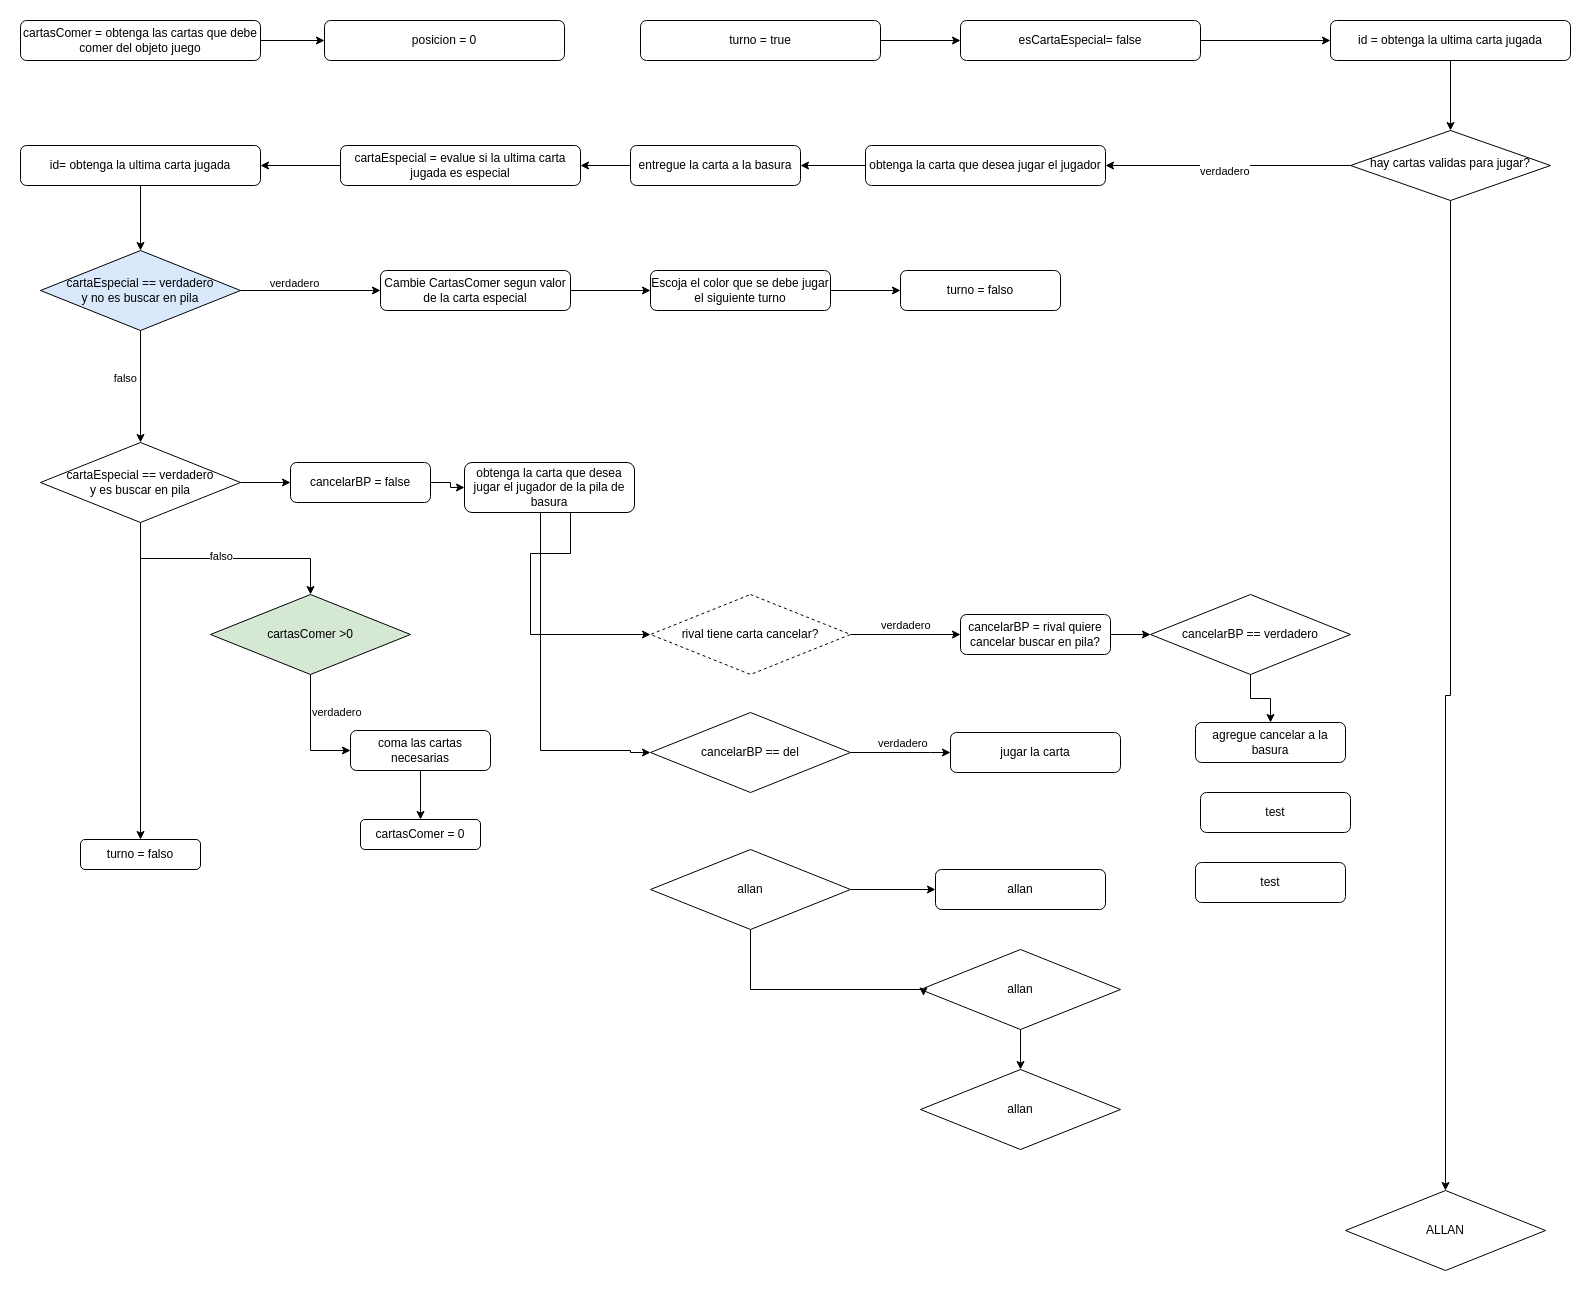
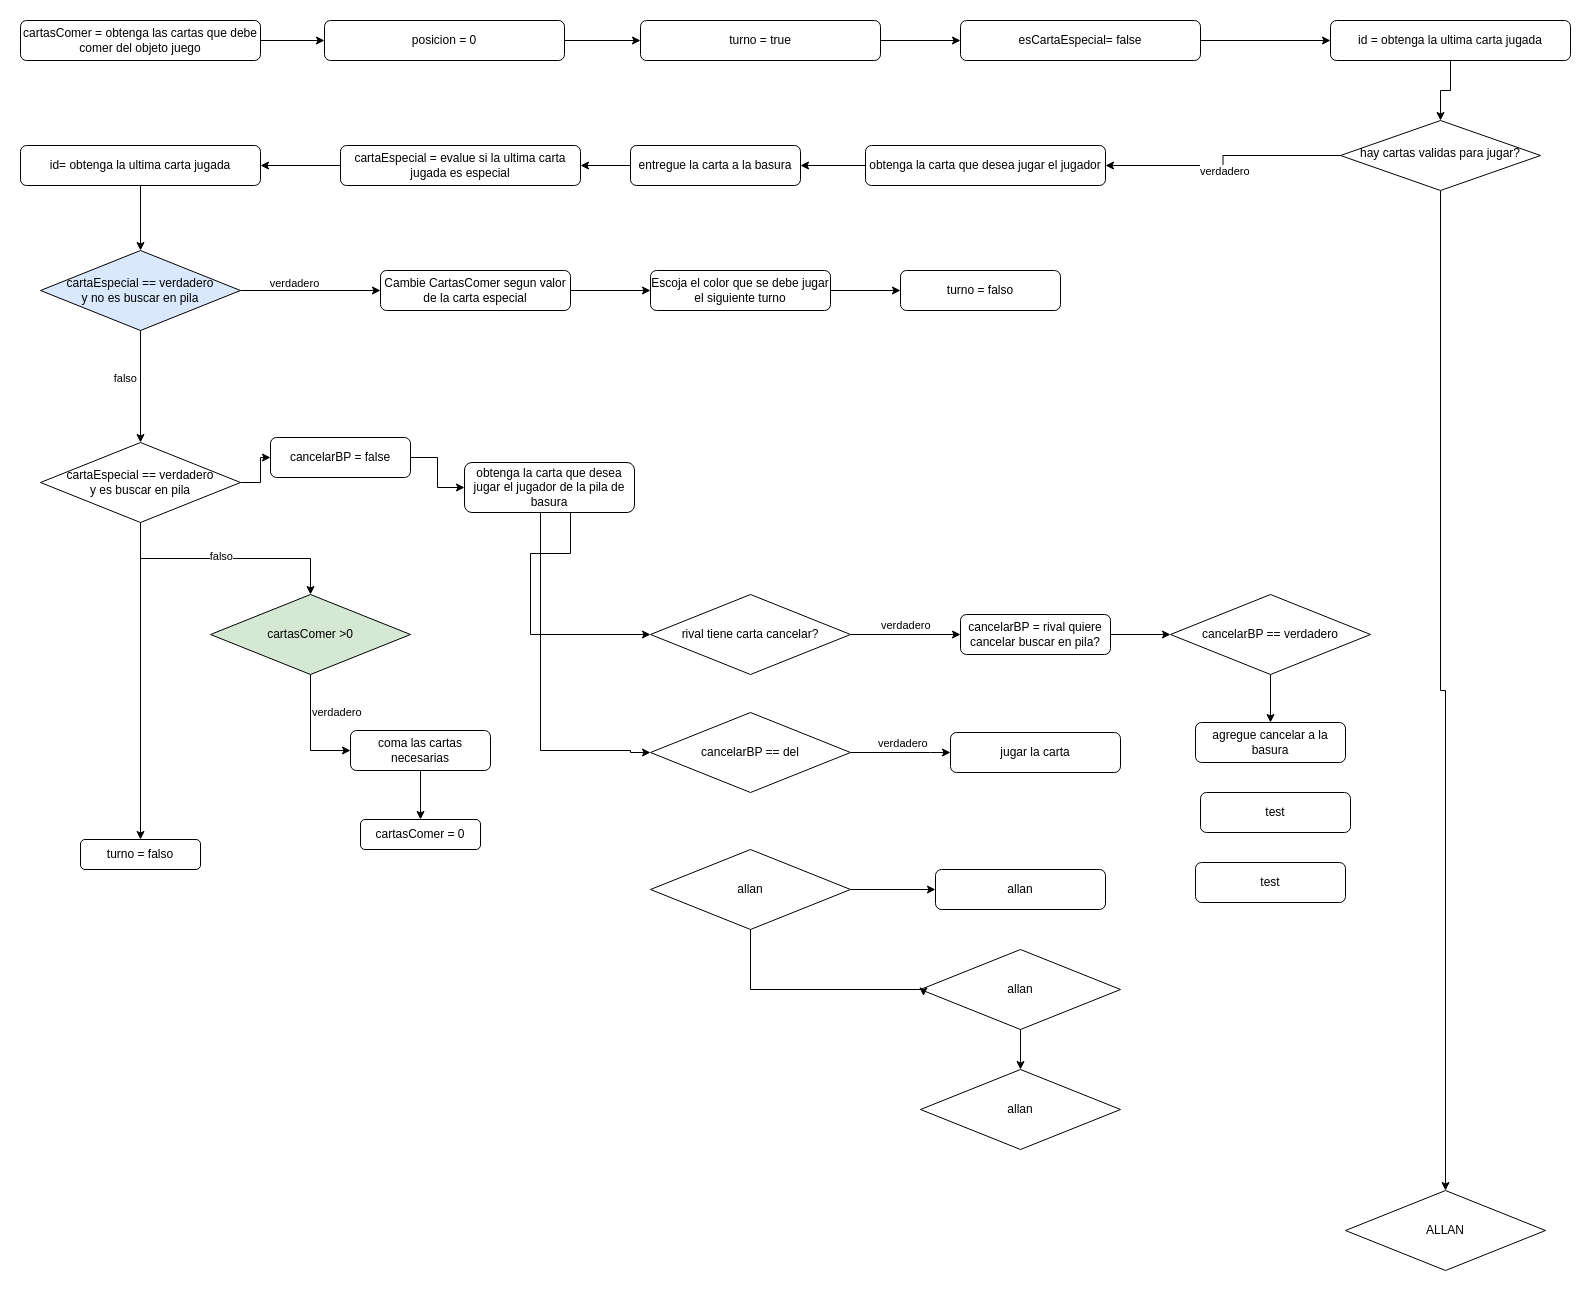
none -> (599, 41)
(1451, 166) -> (1441, 156)
(361, 483) -> (341, 458)
(751, 635) -> (751, 635)
(1251, 635) -> (1271, 635)
